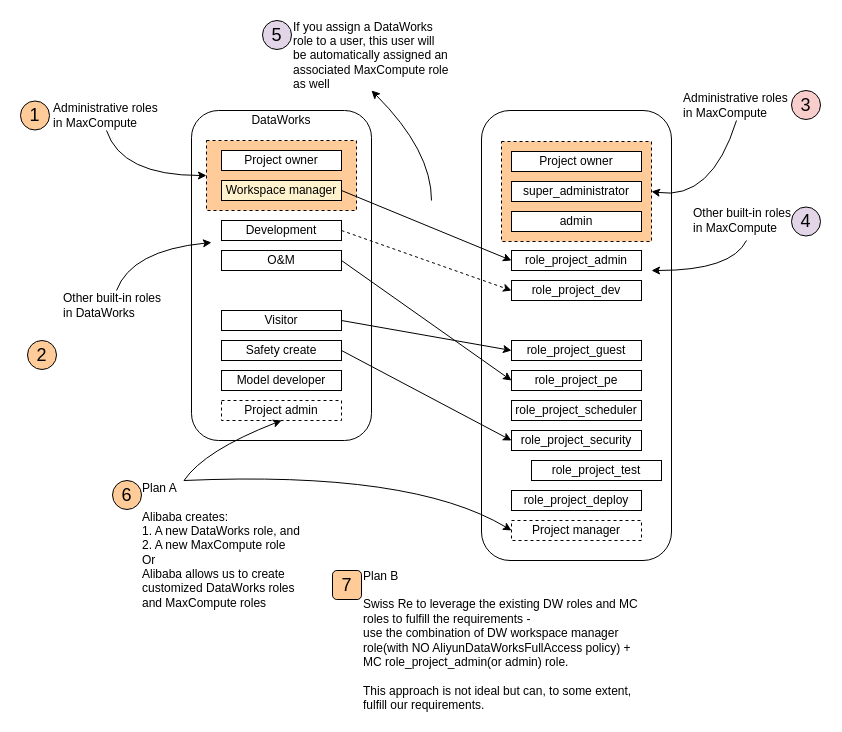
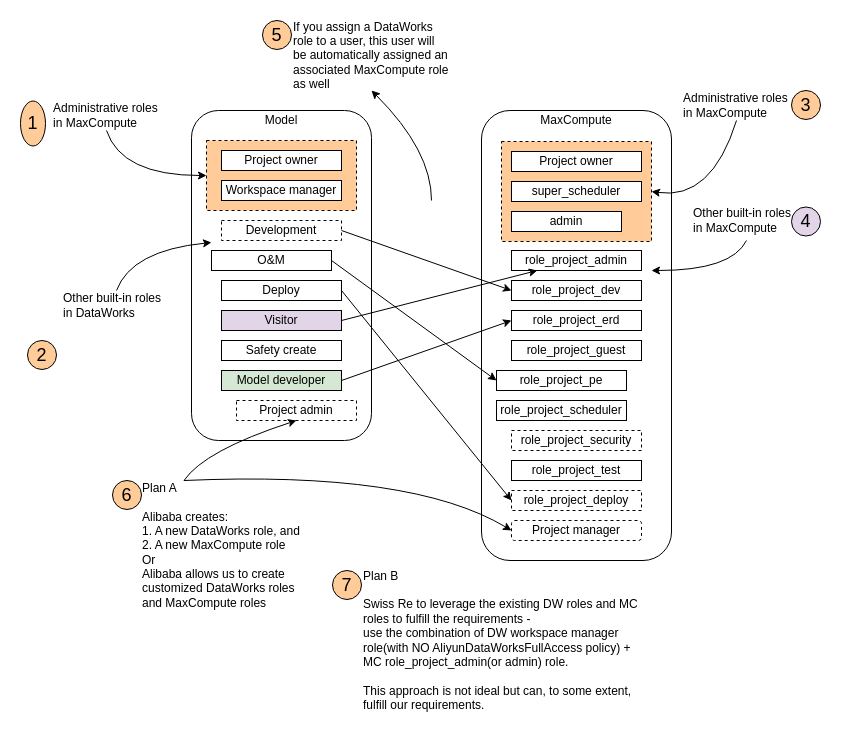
(277, 35) -> (277, 35)
(806, 105) -> (806, 105)
(35, 116) -> (33, 124)
(282, 121) -> (282, 121)
none -> (577, 121)
(282, 191) -> (282, 191)
(577, 192) -> (577, 192)
(577, 222) -> (567, 222)
(423, 224) -> none
(282, 231) -> (282, 231)
(423, 259) -> (423, 259)
(282, 261) -> (272, 261)
none -> (282, 291)
(282, 321) -> (282, 321)
none -> (577, 321)
(388, 329) -> (436, 296)
none -> (423, 352)
(381, 372) -> none
(282, 381) -> (282, 381)
(577, 381) -> (562, 381)
none -> (424, 392)
(282, 411) -> (297, 411)
(577, 411) -> (562, 411)
(577, 441) -> (577, 441)
(597, 471) -> (577, 471)
(577, 501) -> (577, 501)
(577, 531) -> (577, 531)
(347, 585) -> (347, 585)
